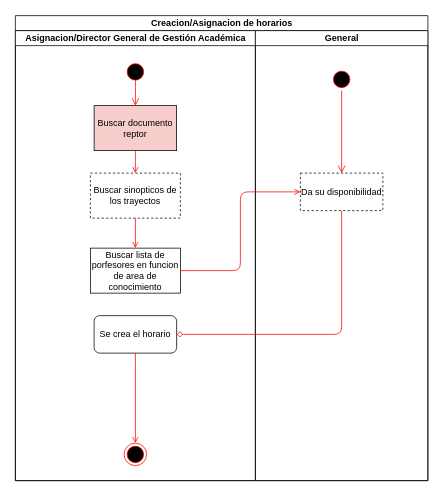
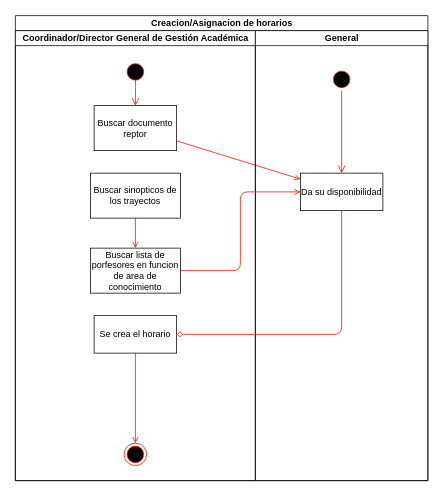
(136, 38) -> (136, 38)
(135, 128) -> (135, 128)
(135, 161) -> (237, 159)
(342, 192) -> (342, 192)
(135, 195) -> (135, 195)
(135, 334) -> (135, 334)
